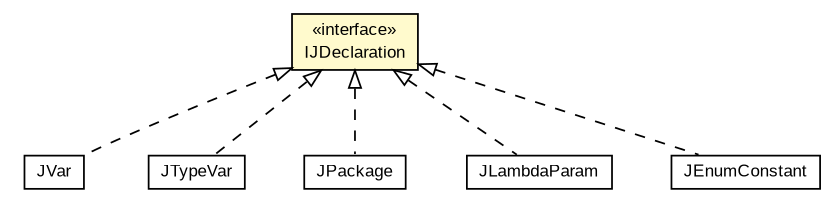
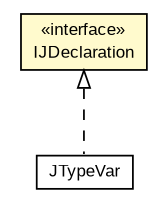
(54, 171) -> none
(355, 171) -> none
(539, 171) -> none
(745, 171) -> none
